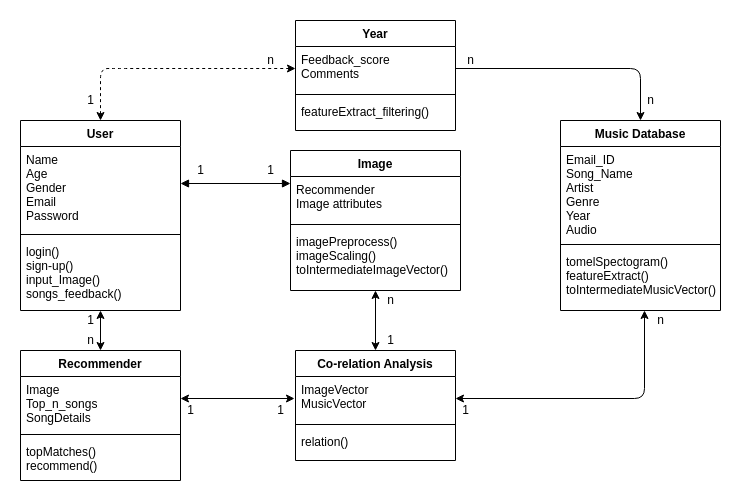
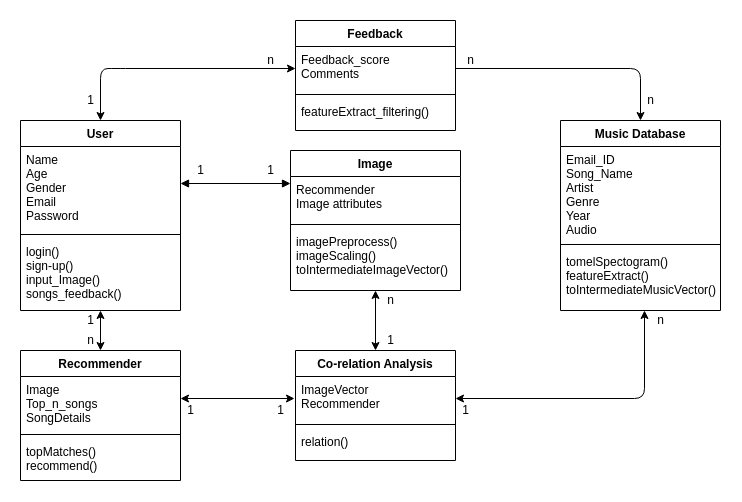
(375, 34) -> (375, 34)
(178, 69) -> (178, 69)
(338, 390) -> (338, 390)
